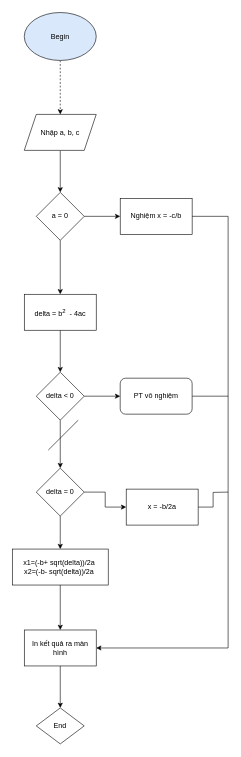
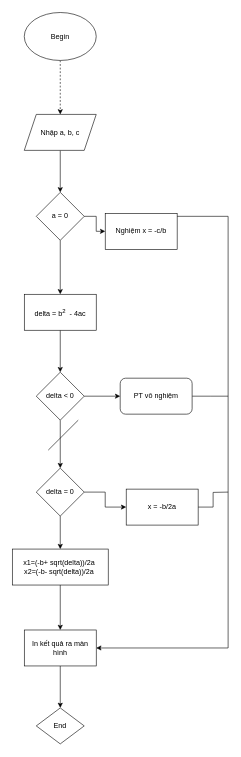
(60, 36) -> (60, 36)
(156, 216) -> (141, 231)
